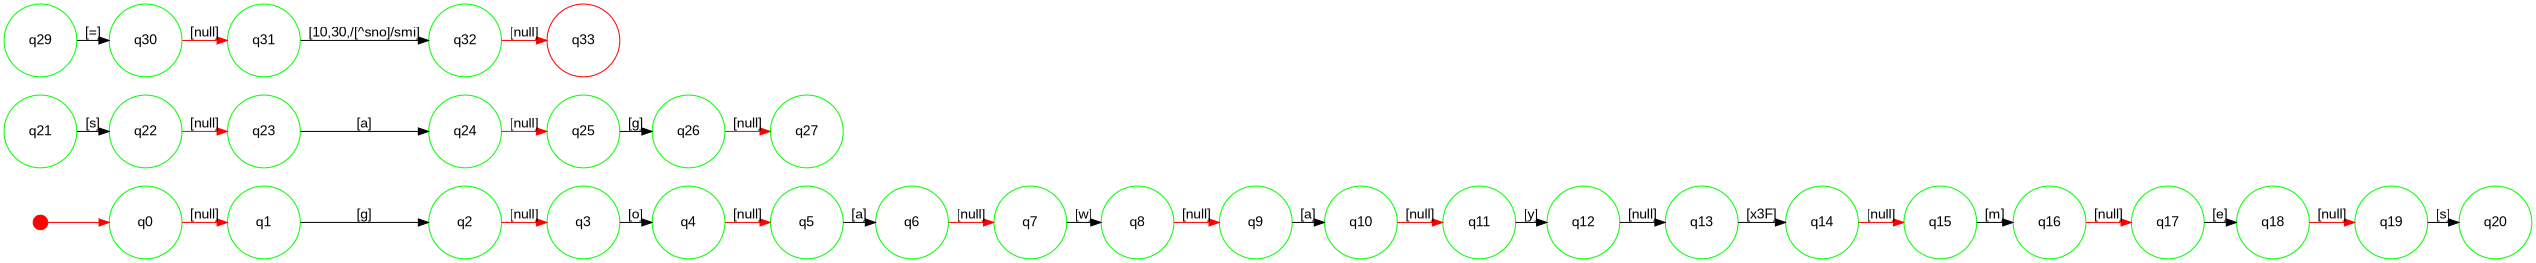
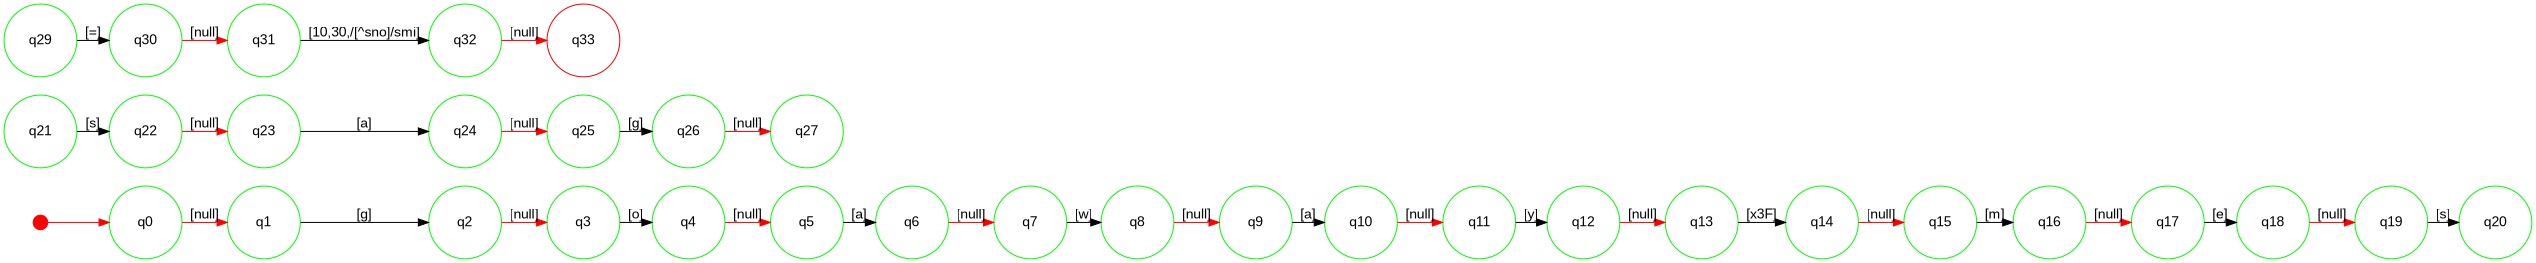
(1637, 222) -> (1637, 222)
